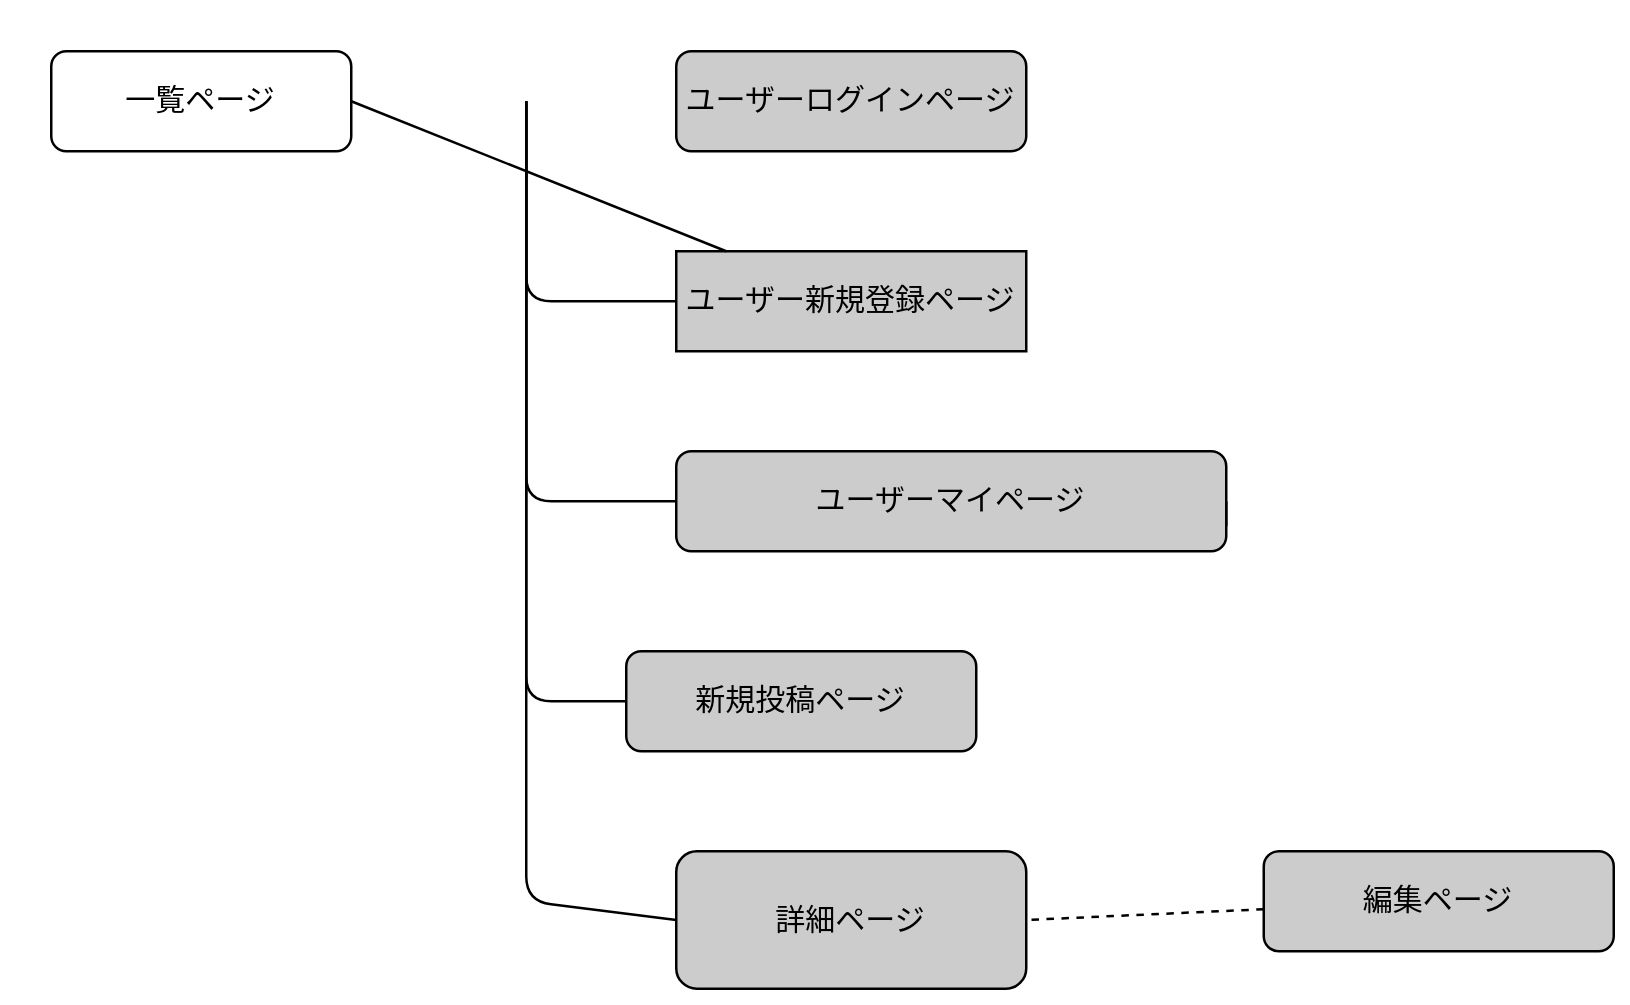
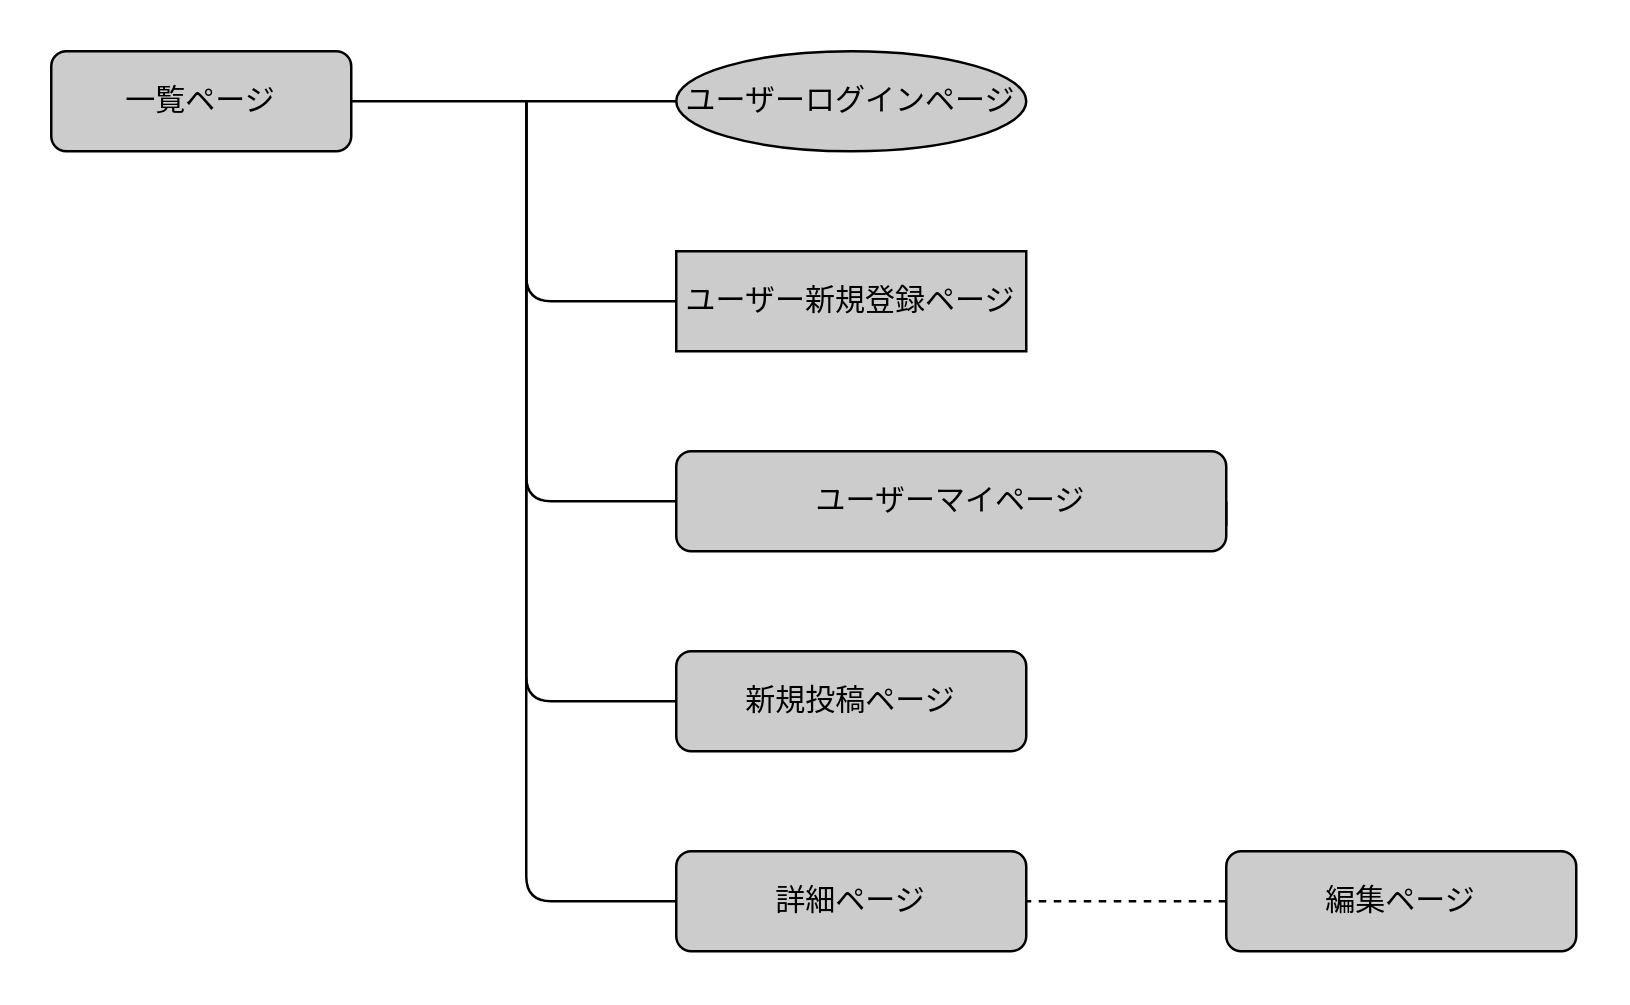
(201, 101) -> (201, 101)
(851, 101) -> (851, 101)
(629, 212) -> (436, 101)
(801, 701) -> (851, 701)
(1439, 901) -> (1401, 901)
(851, 920) -> (851, 901)
